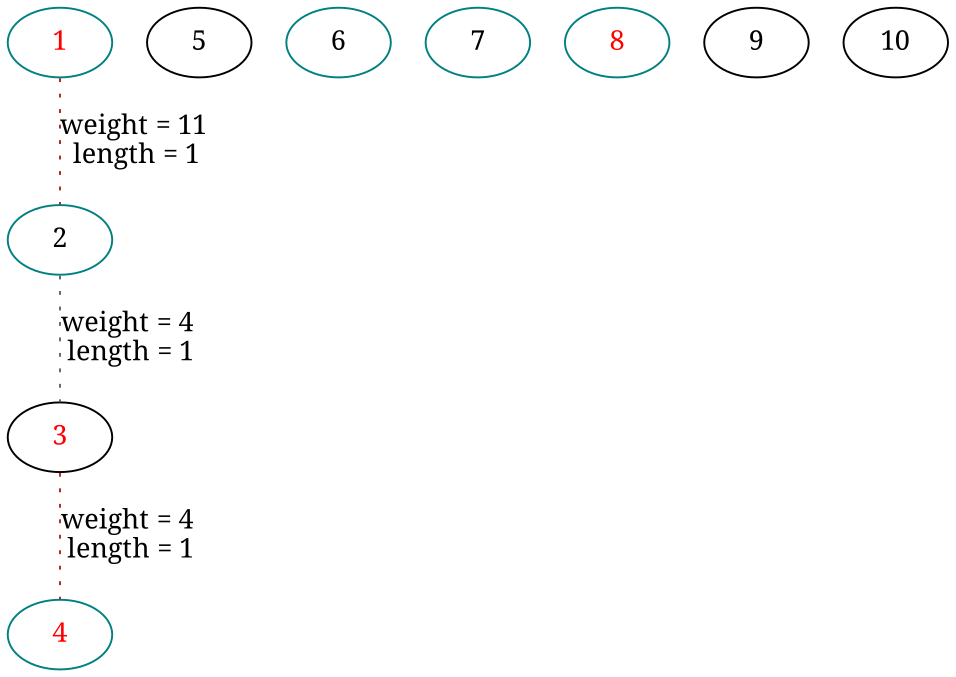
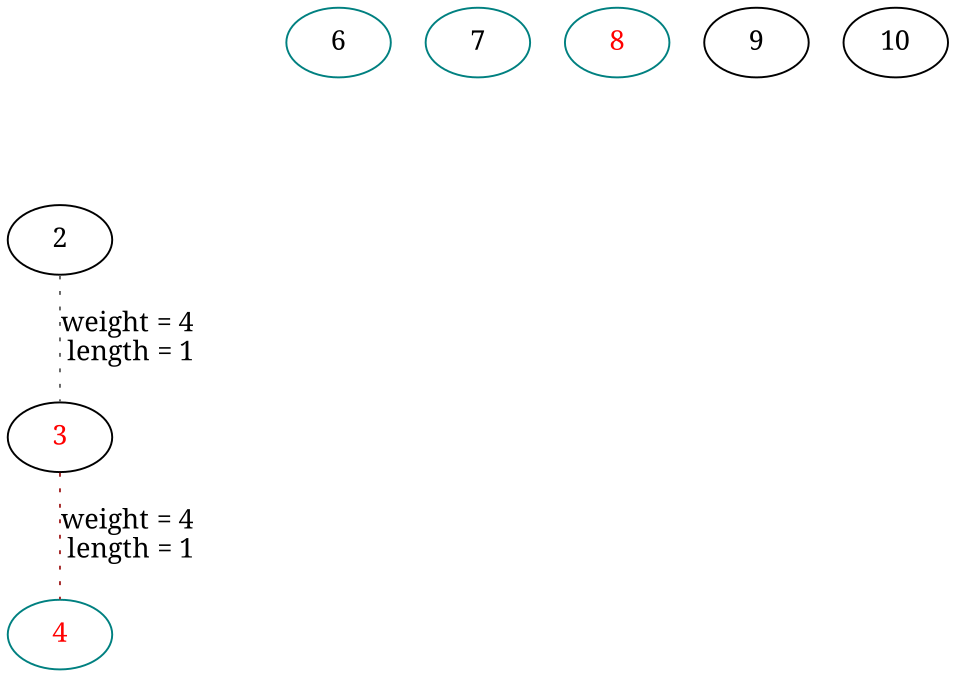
(60, 43) -> none
(199, 43) -> none
(60, 240) -> (60, 240)
